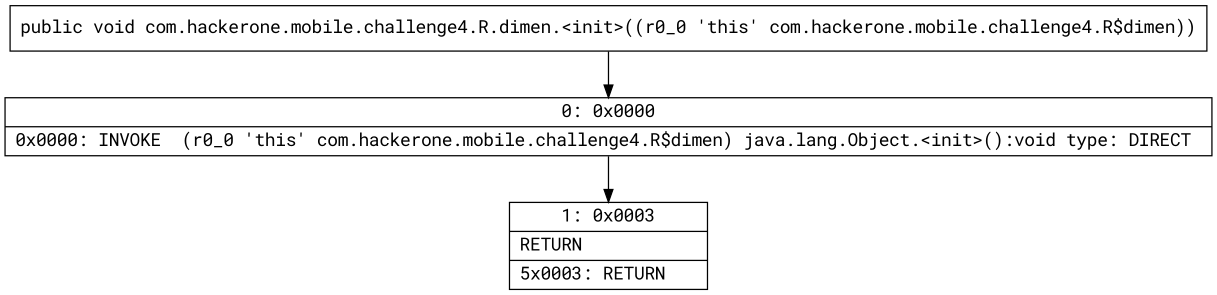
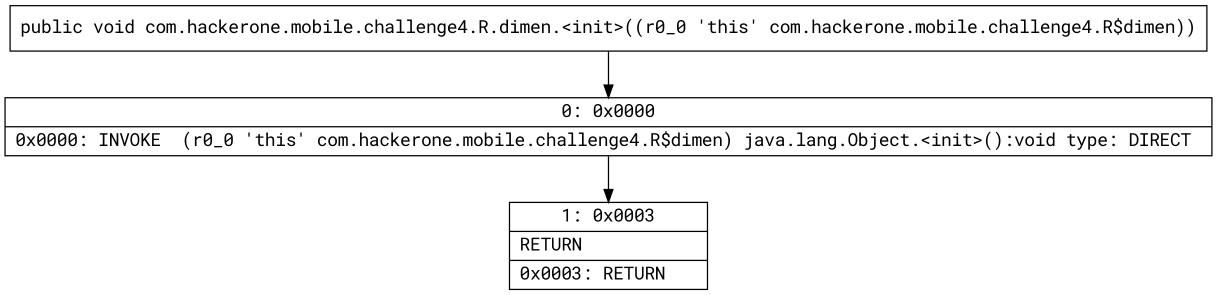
(608, 274) -> (608, 274)
